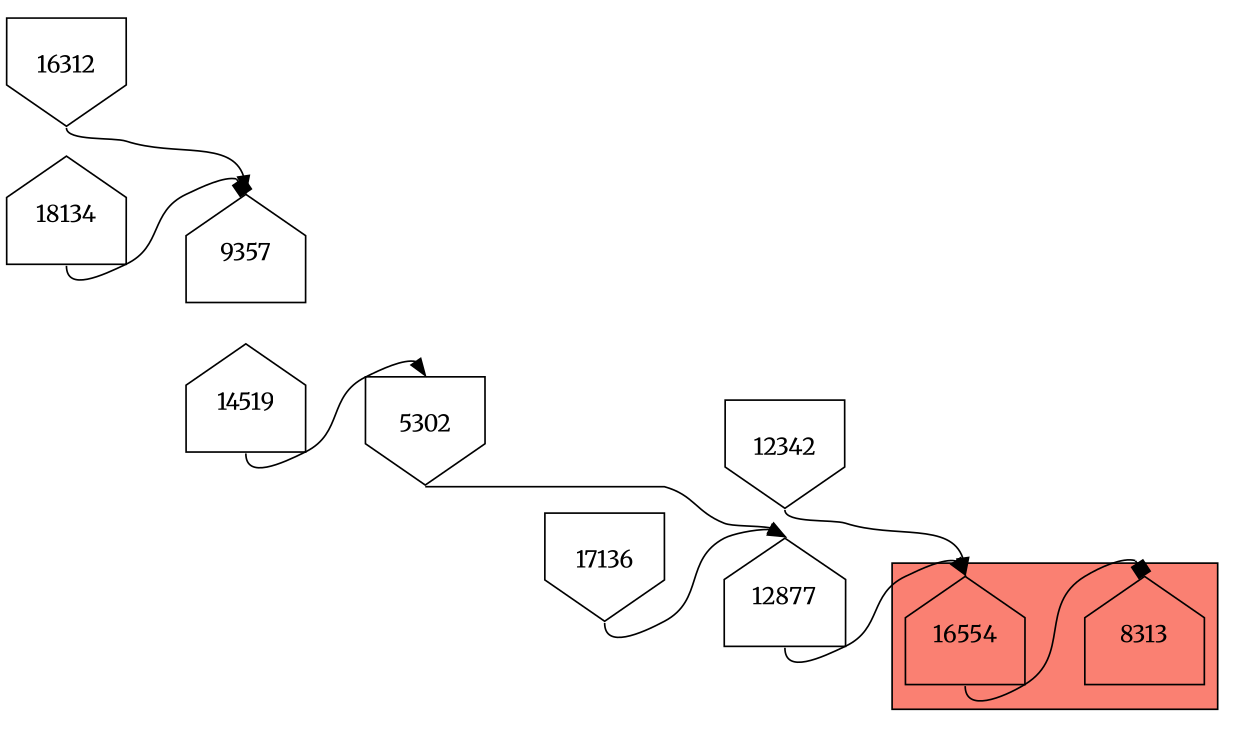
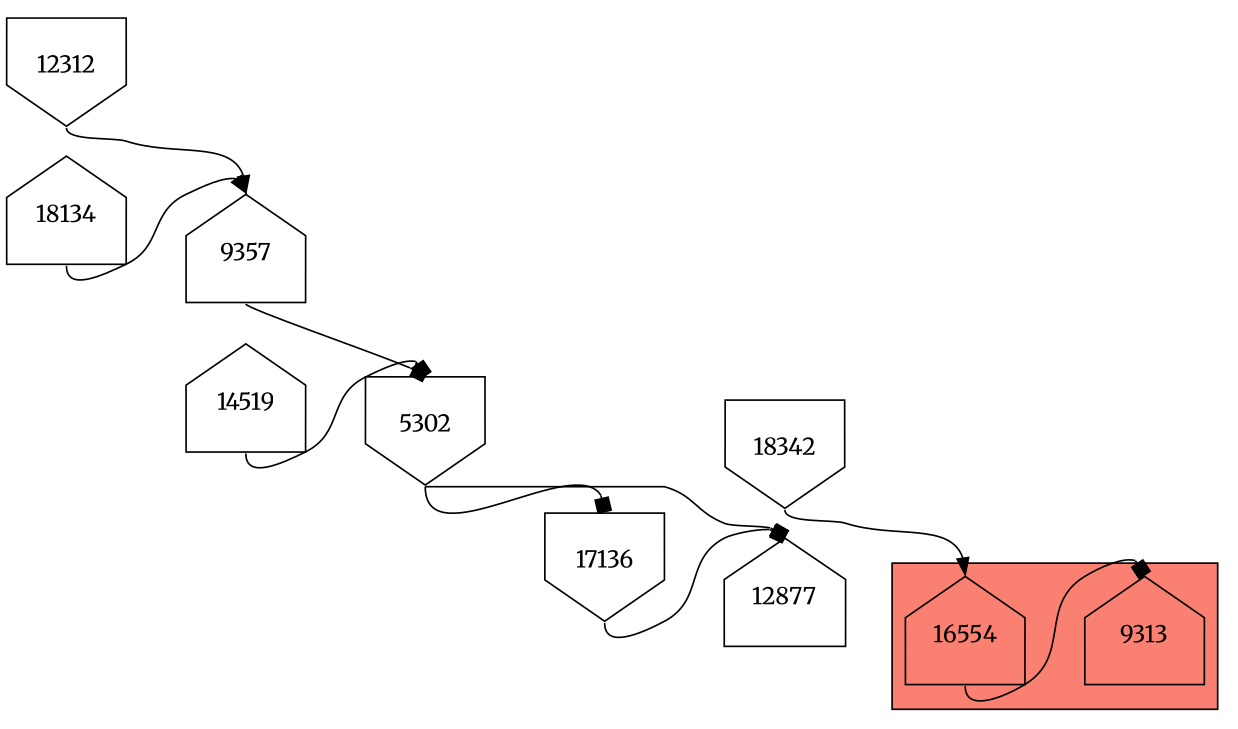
(66, 66) -> (66, 66)
(152, 237) -> (152, 237)
none -> (328, 337)
(332, 423) -> (332, 423)
(785, 448) -> (785, 448)
(603, 487) -> (612, 487)
none -> (507, 502)
(690, 592) -> (690, 592)
(871, 620) -> none
(1145, 636) -> (1145, 636)
